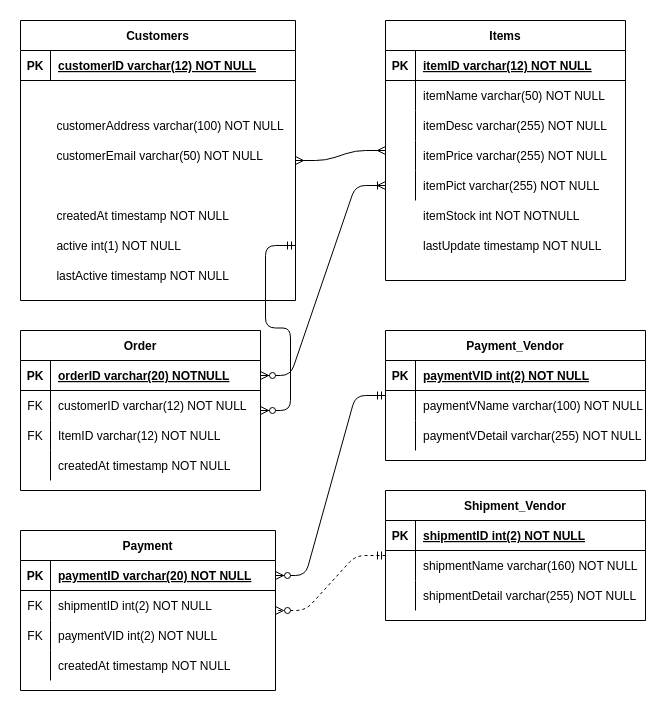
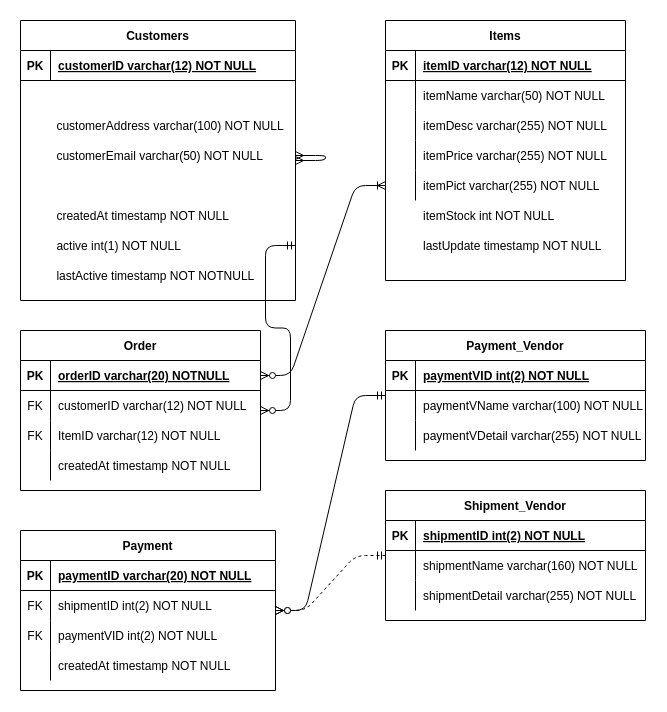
(356, 151) -> (315, 156)
(499, 216) -> (489, 216)
(145, 276) -> (155, 276)
(327, 499) -> (330, 504)
